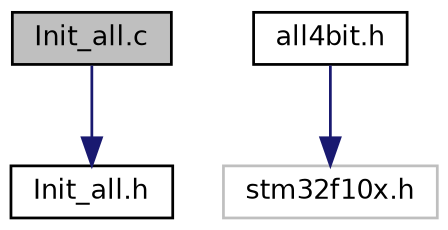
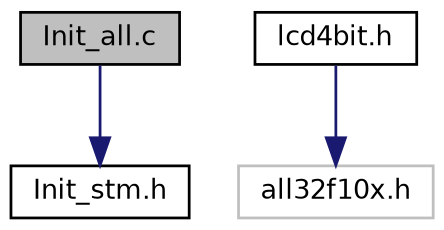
(330, 38) -> (336, 38)
(92, 192) -> (100, 192)
(330, 192) -> (336, 192)
